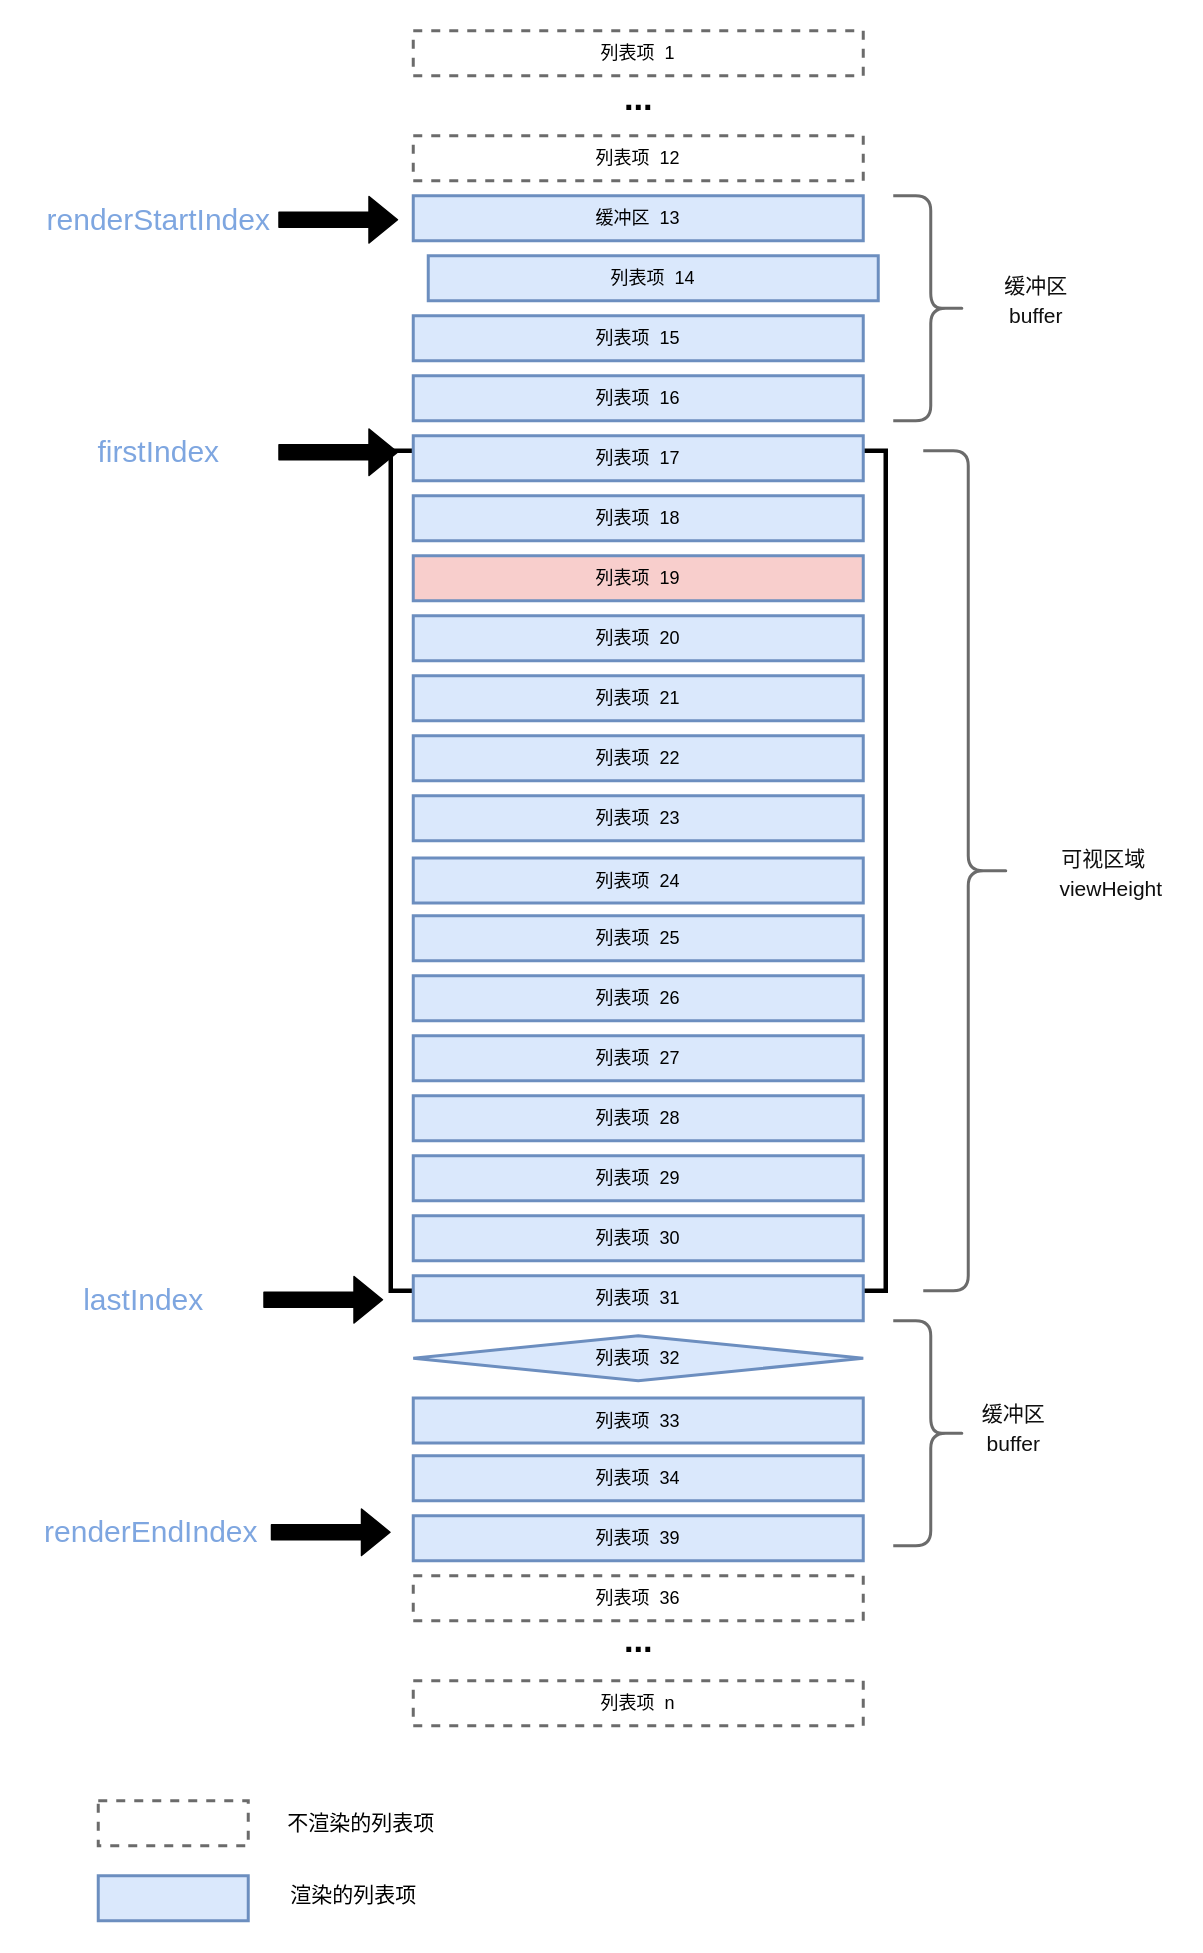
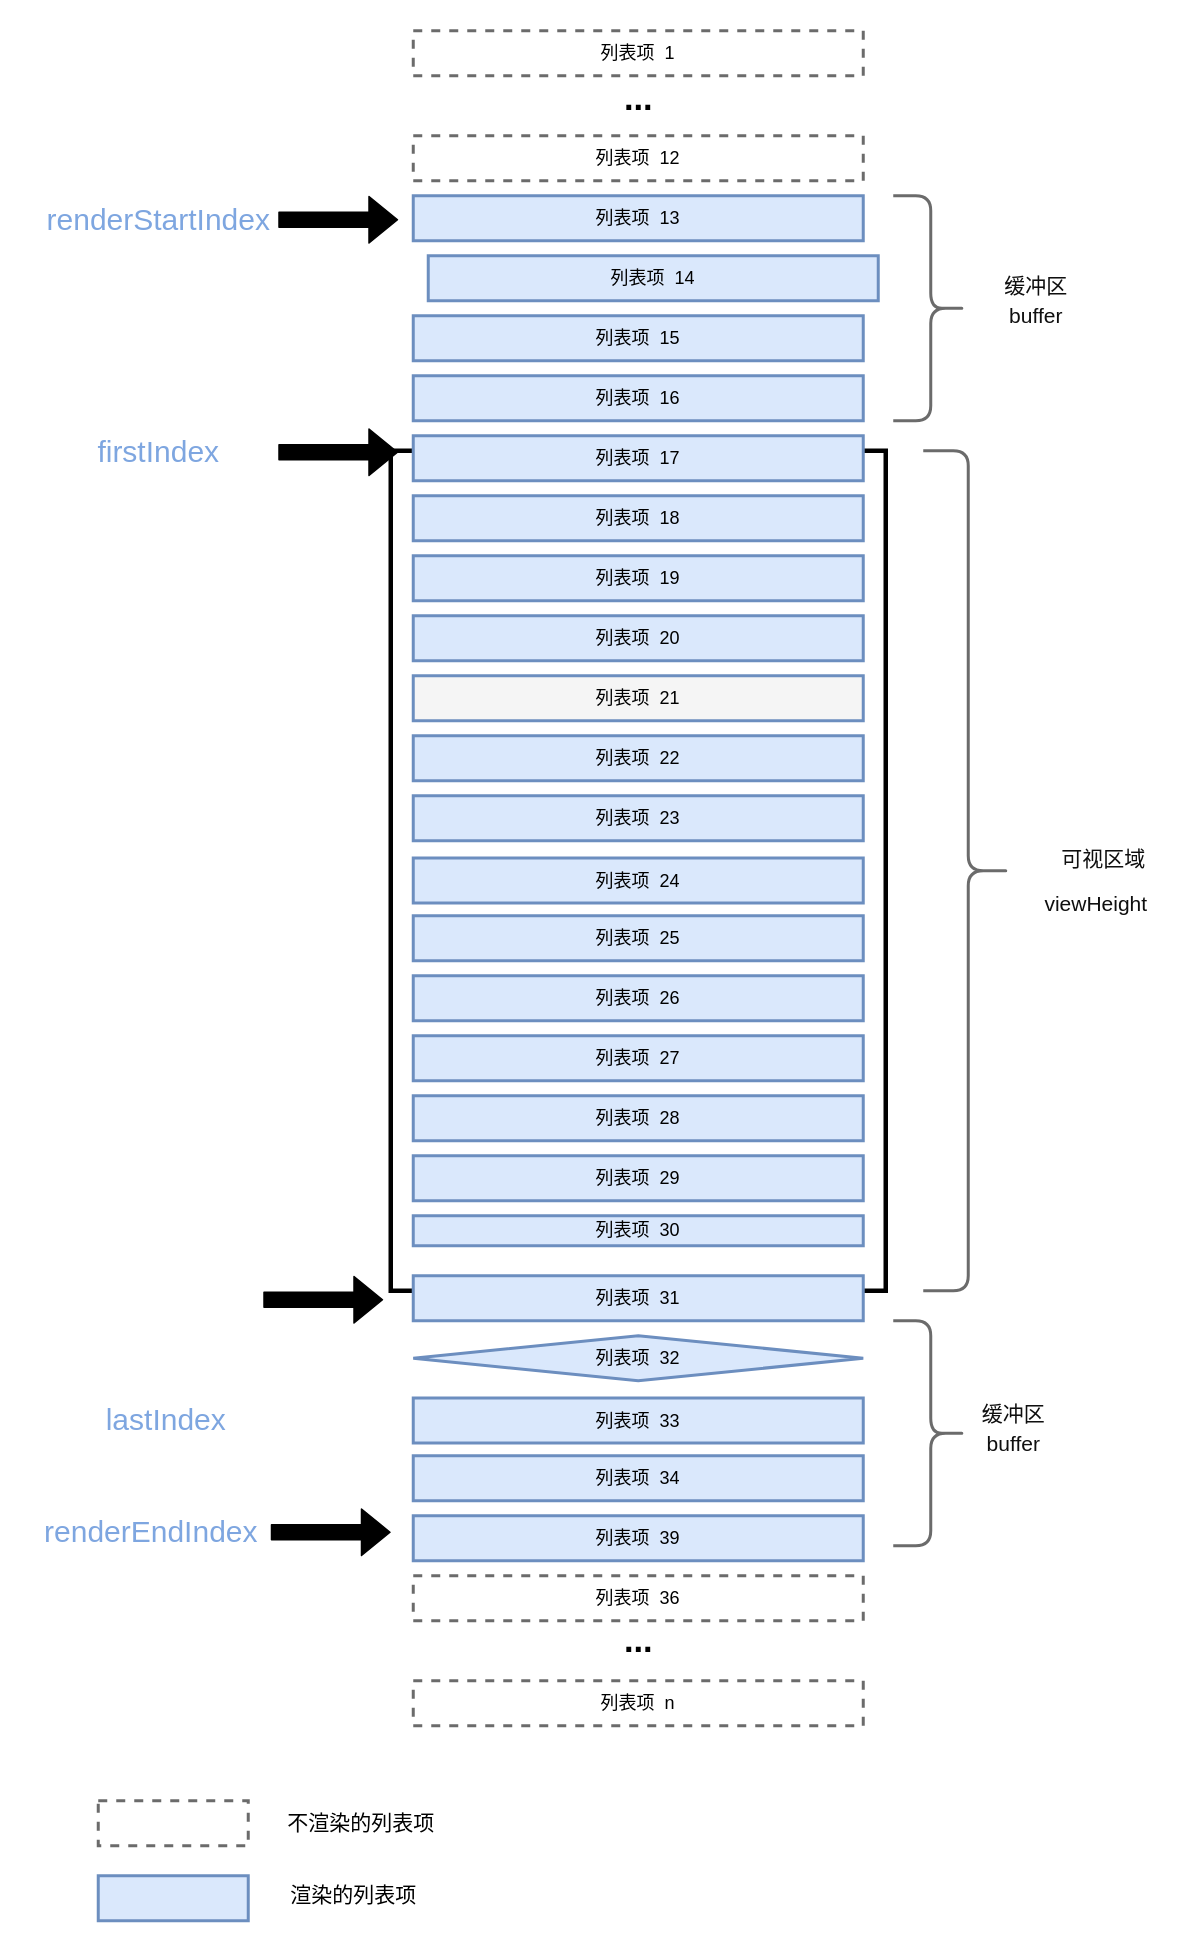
(638, 218) -> (638, 218)
(638, 578) -> (638, 578)
(638, 698) -> (638, 698)
(1111, 888) -> (1096, 903)
(638, 1238) -> (638, 1231)
(143, 1298) -> (166, 1418)
